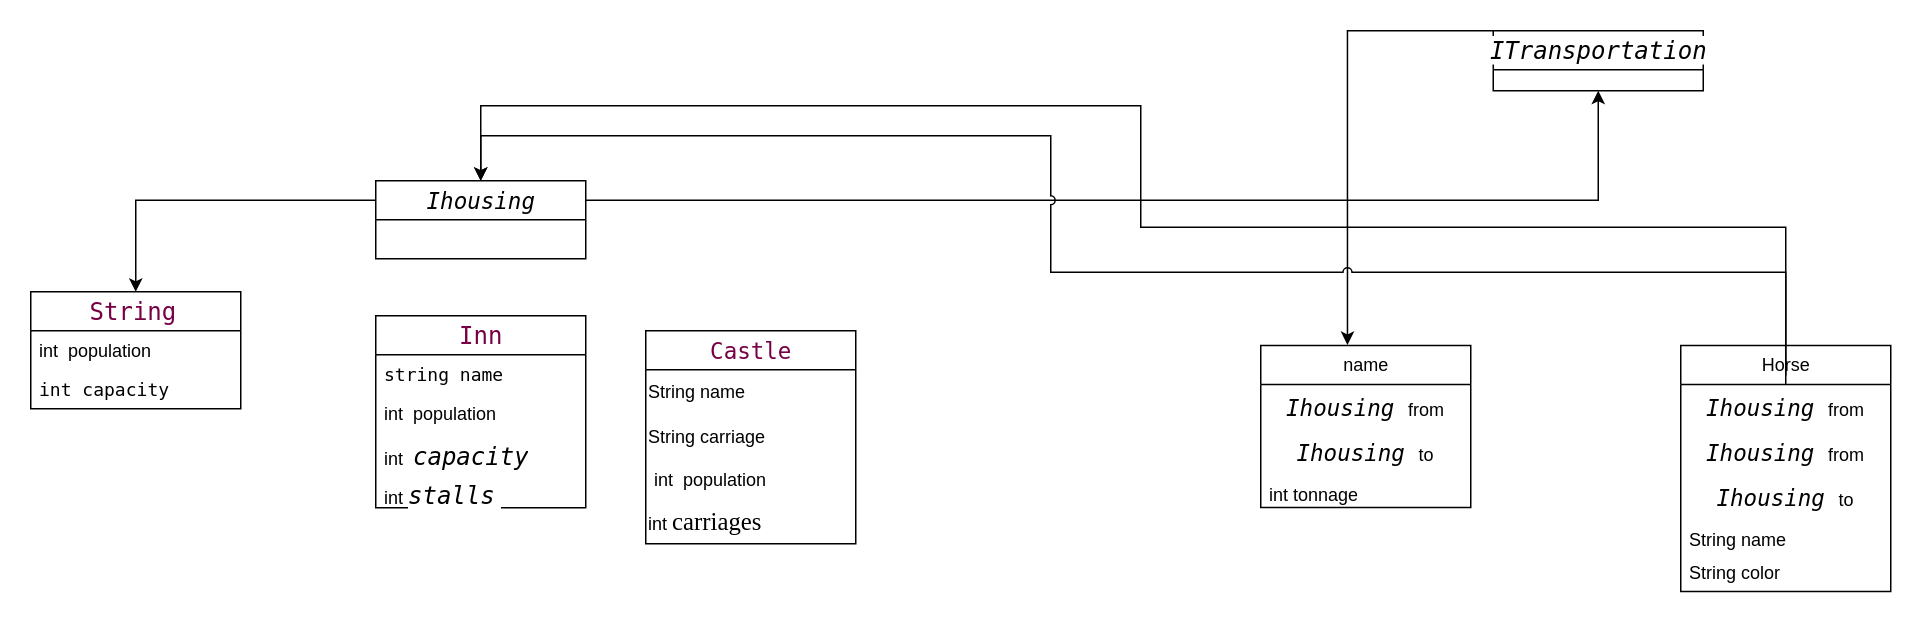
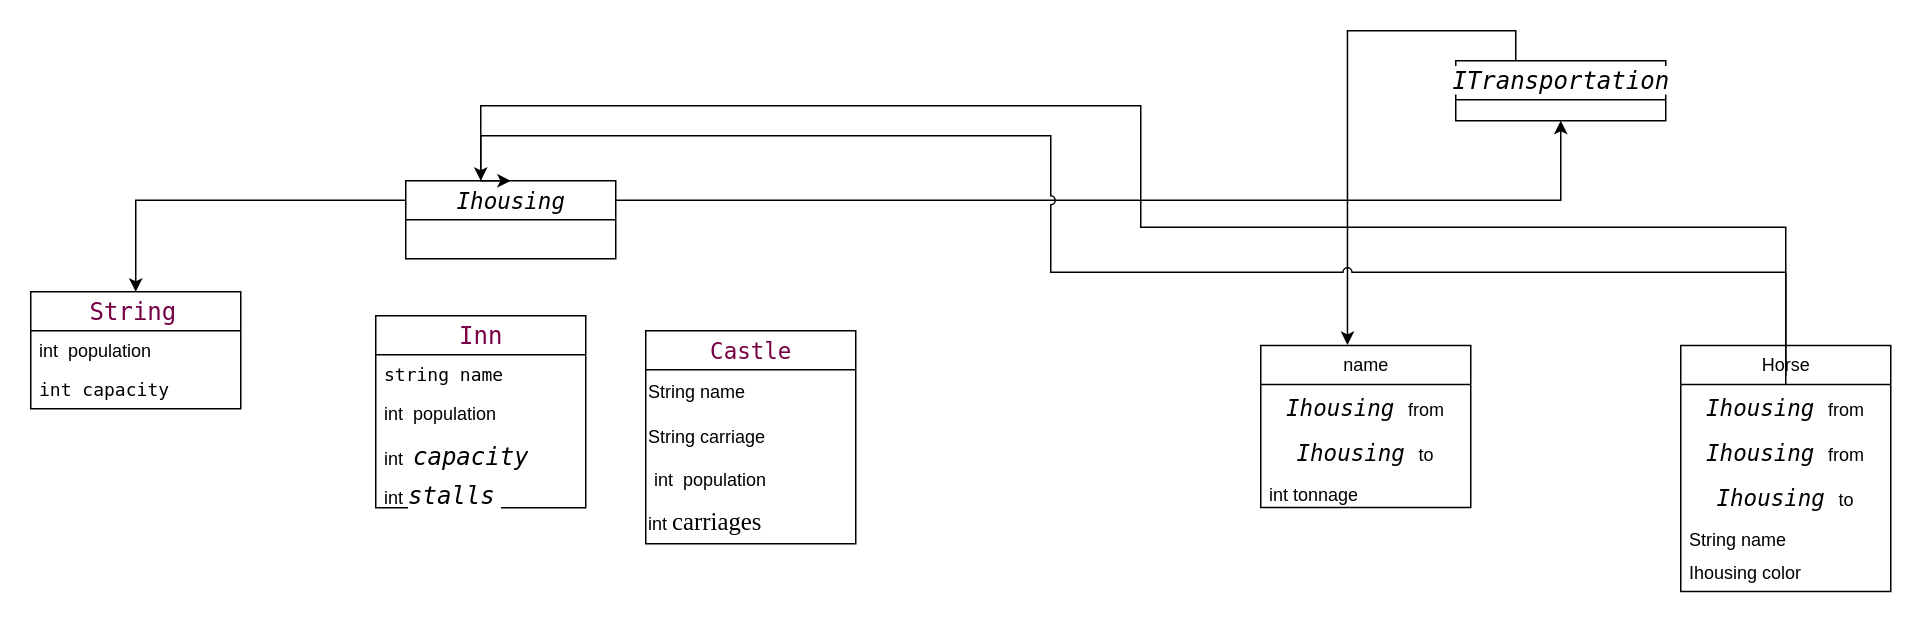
(1598, 61) -> (1561, 91)
(481, 220) -> (511, 220)
(1743, 574) -> (1753, 574)
